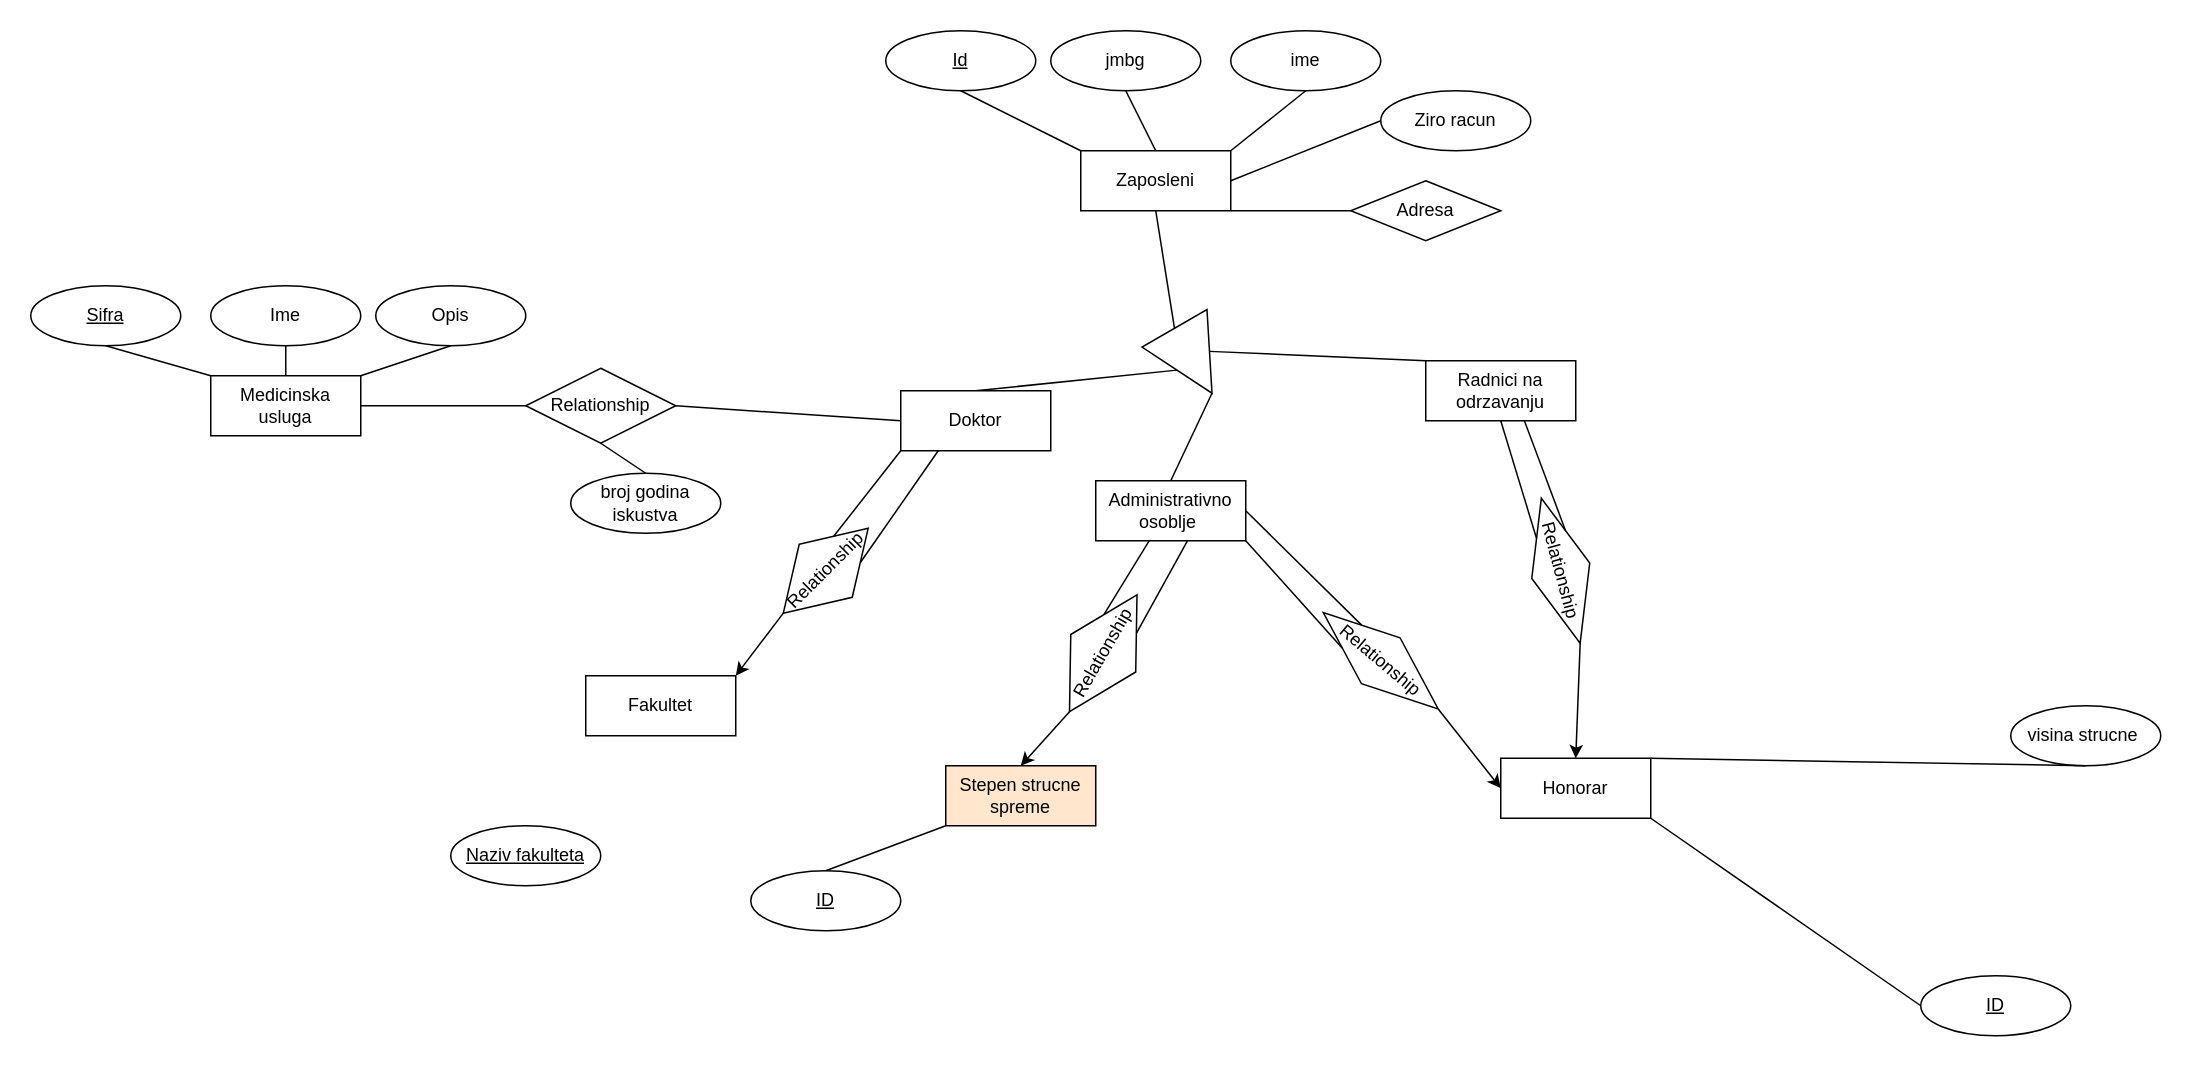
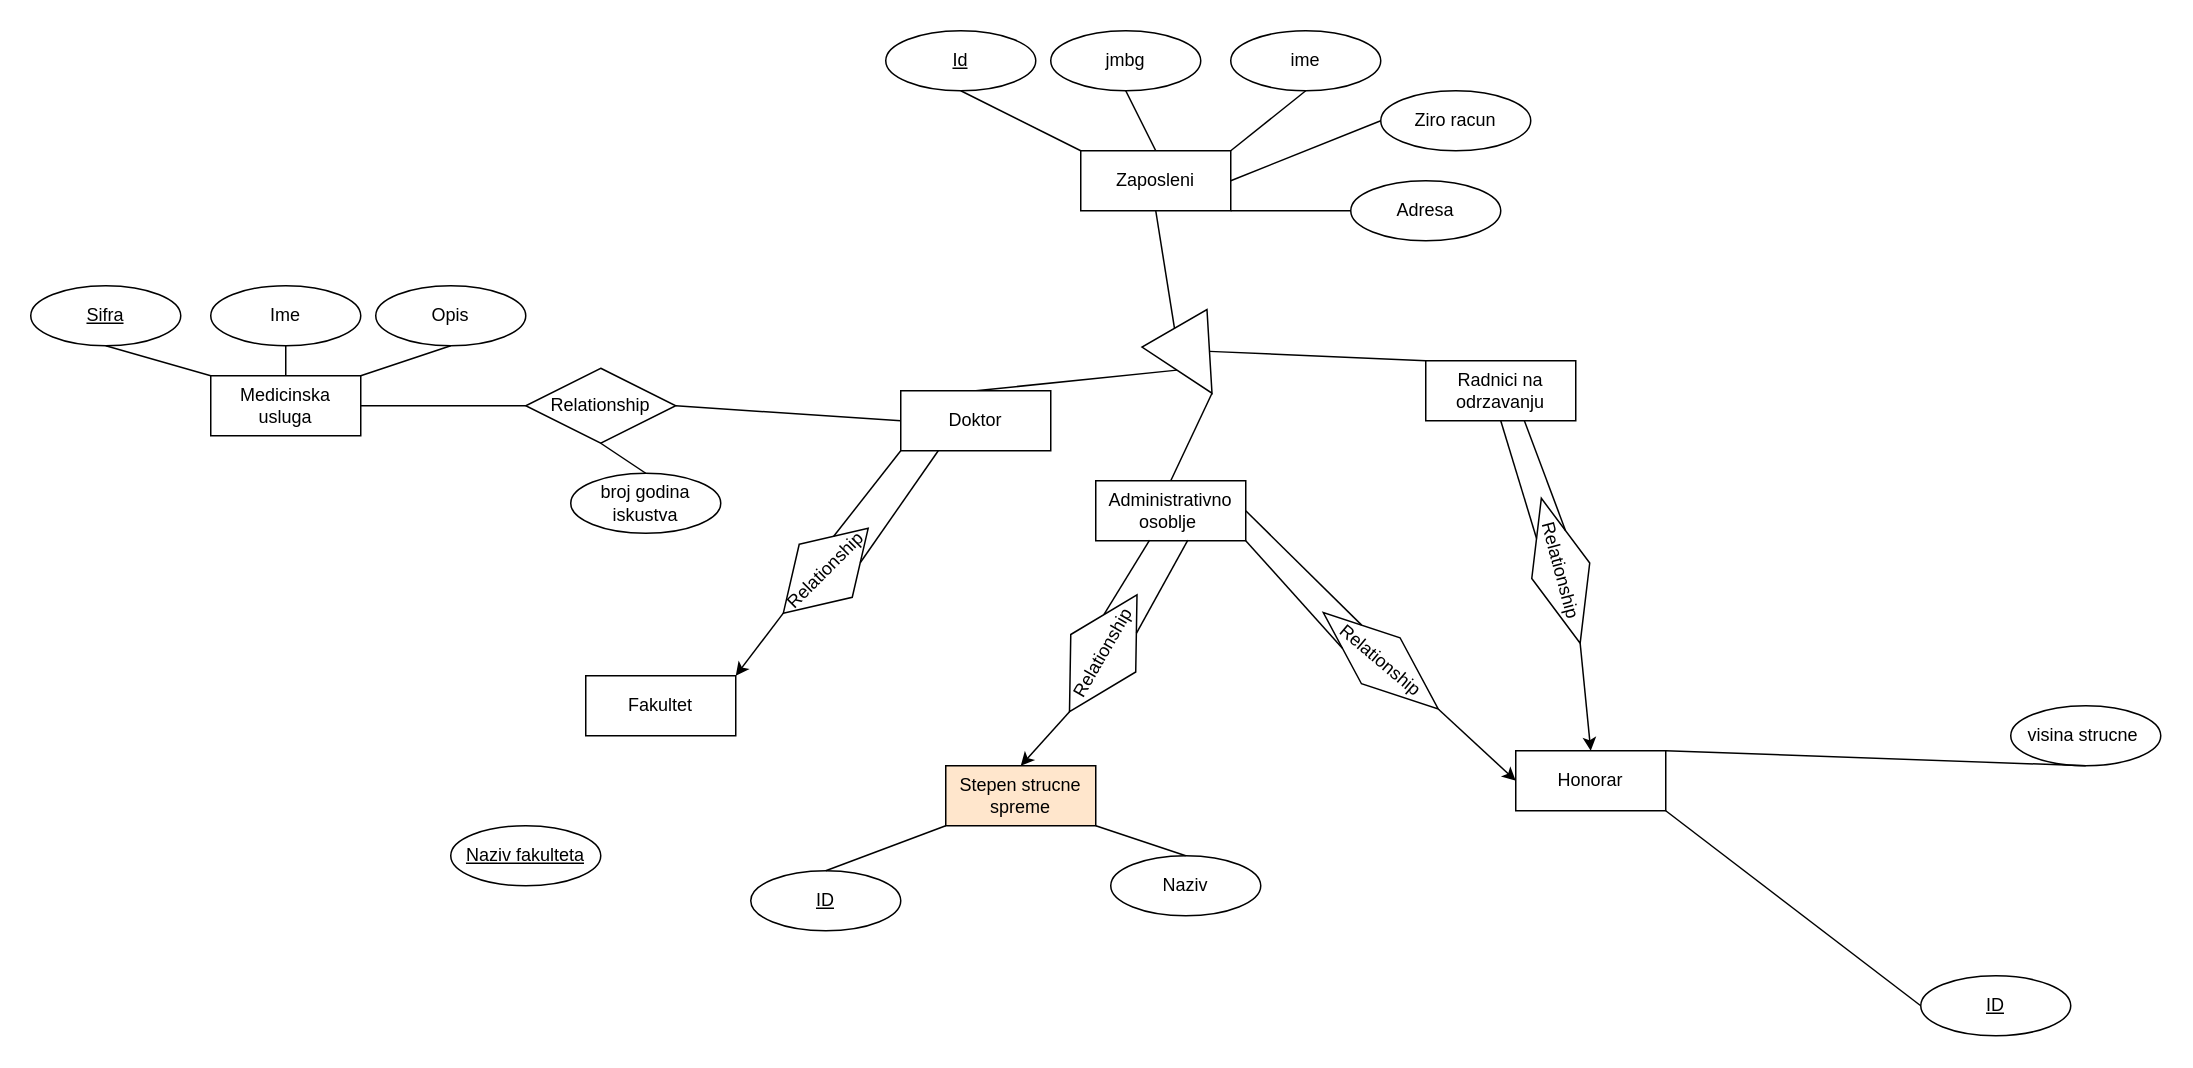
(1426, 211) -> (1426, 211)
(1576, 788) -> (1591, 781)
none -> (1141, 841)
none -> (1186, 886)
